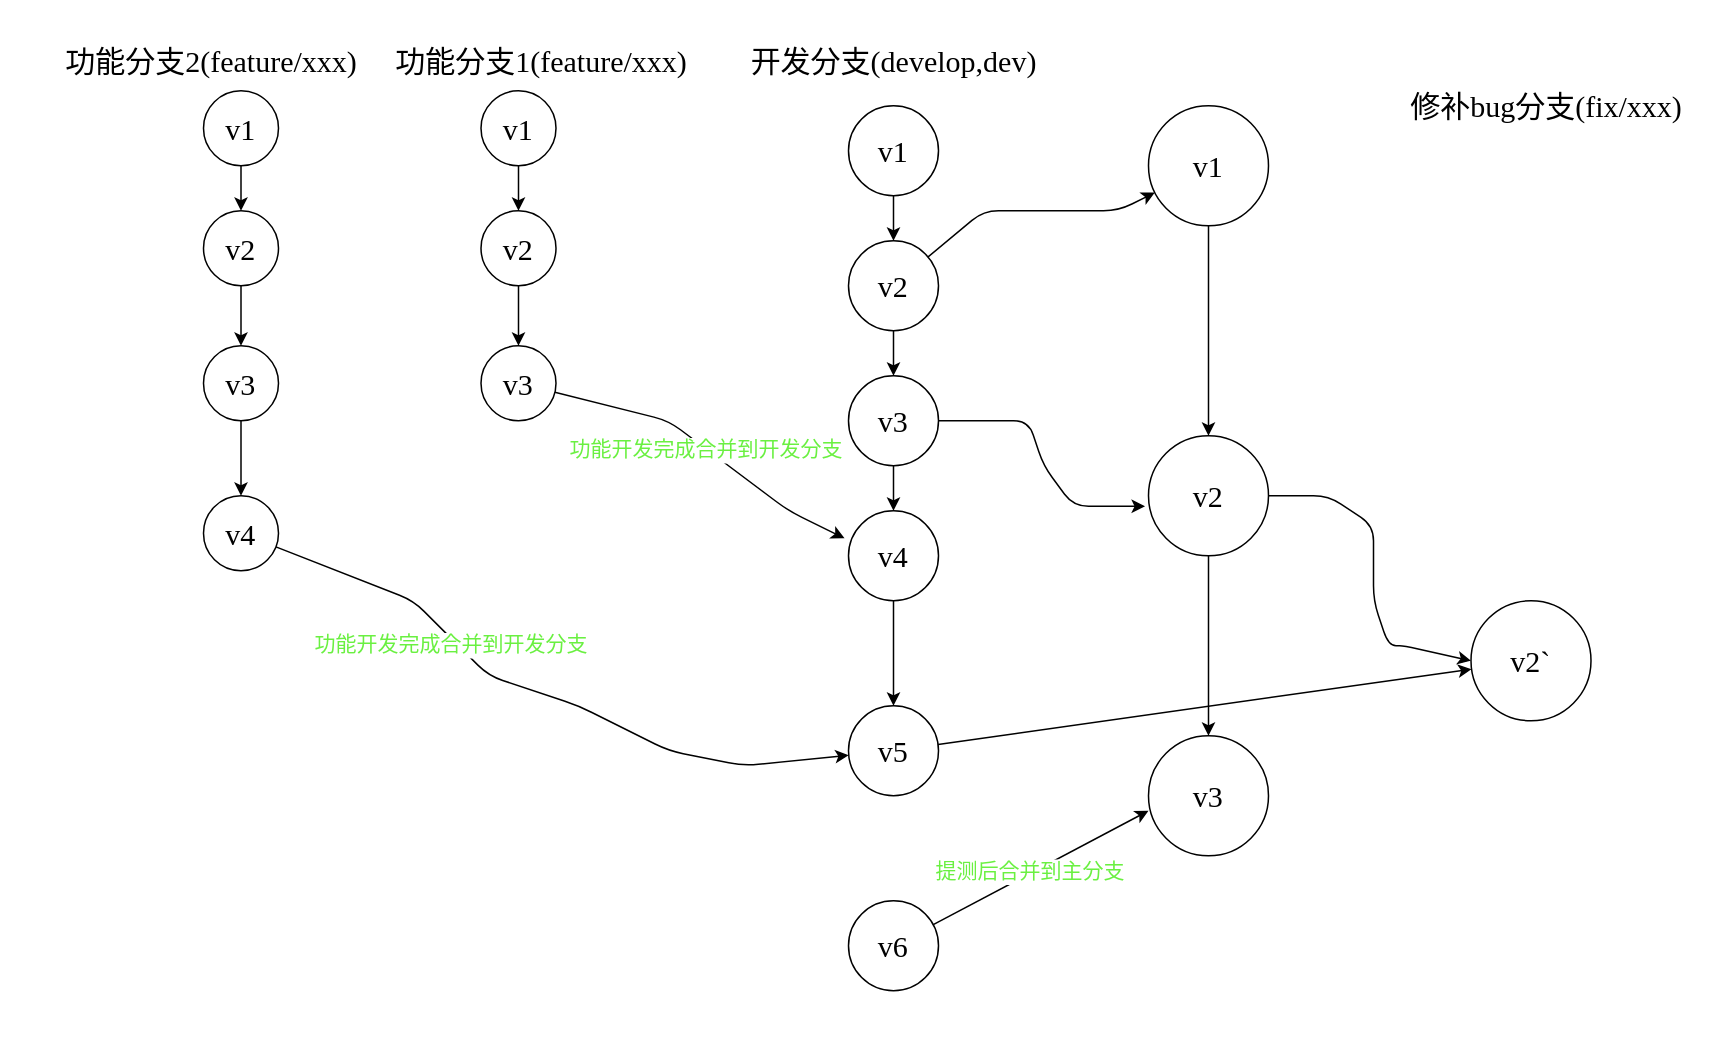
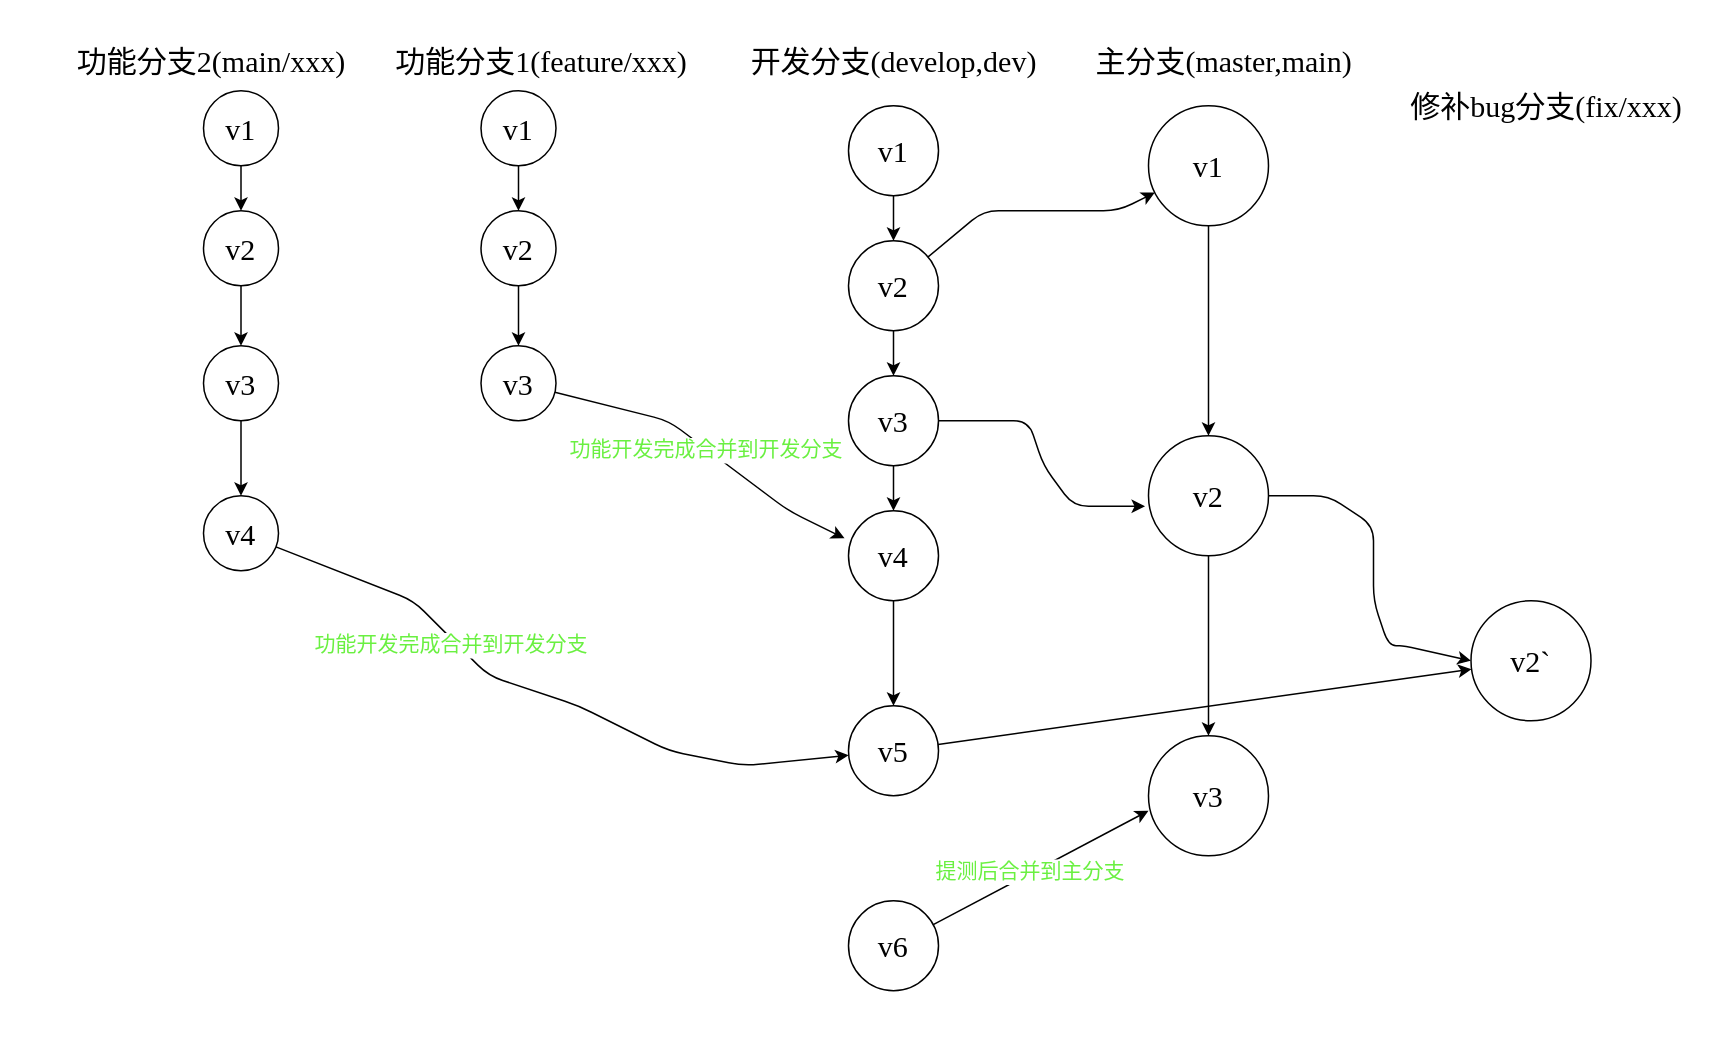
(212, 61) -> (212, 61)
none -> (1223, 61)
